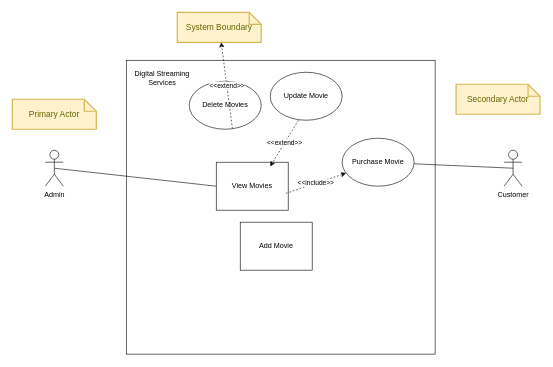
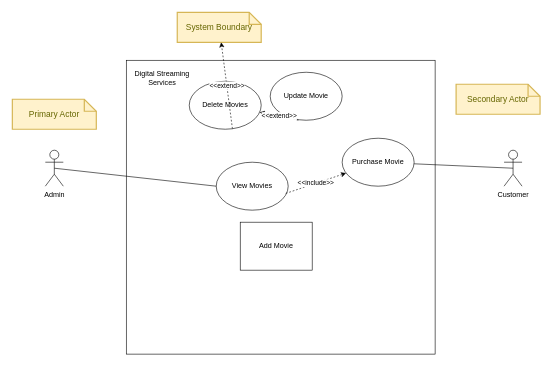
(283, 146) -> (281, 117)
(252, 186) -> (252, 186)
